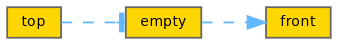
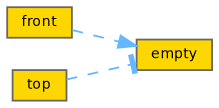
(225, 22) -> (96, 36)
